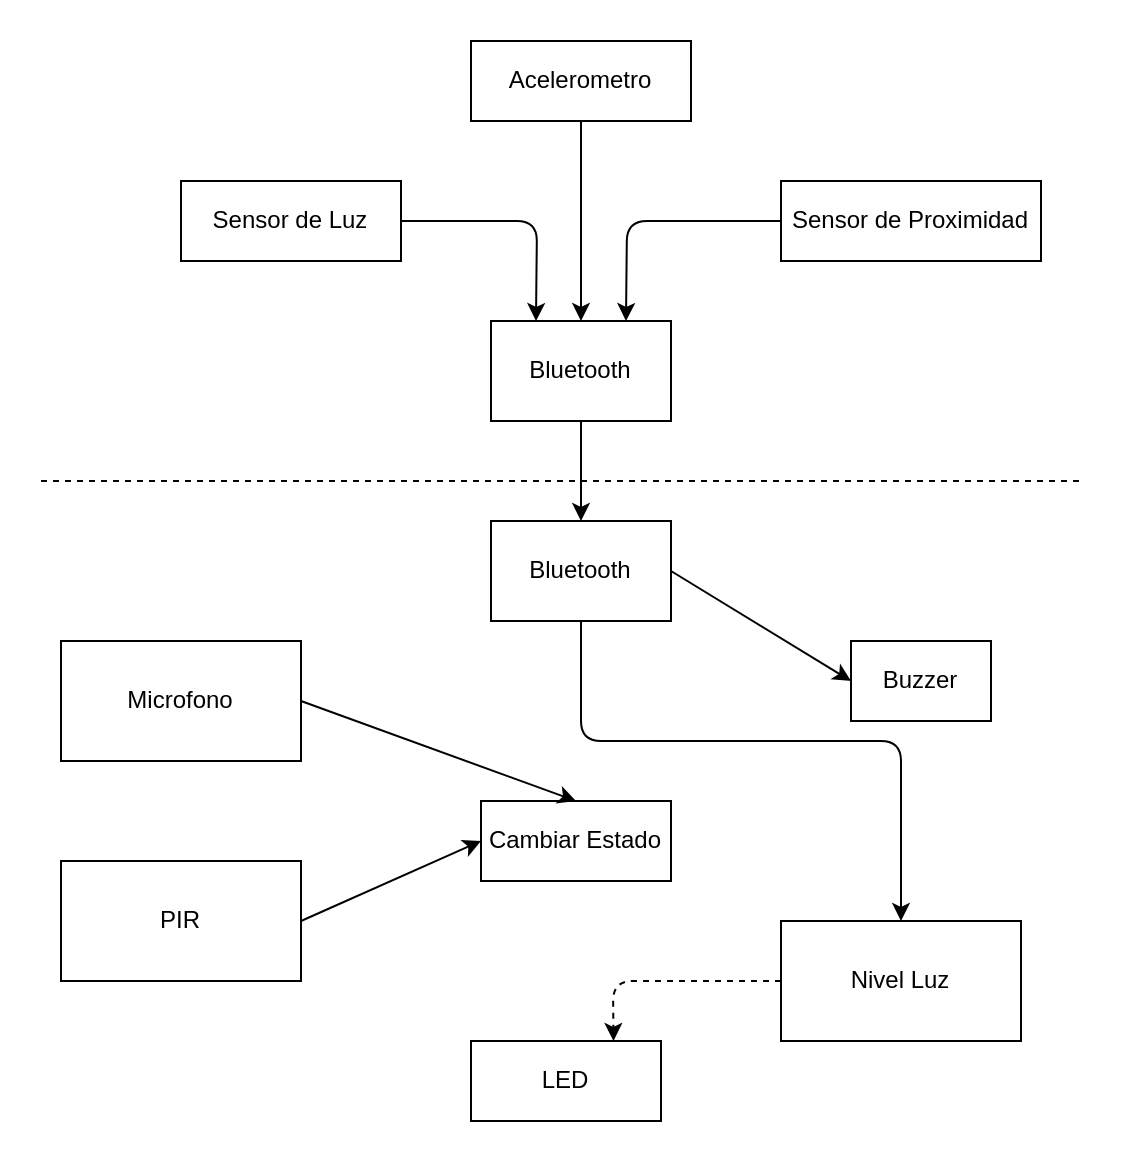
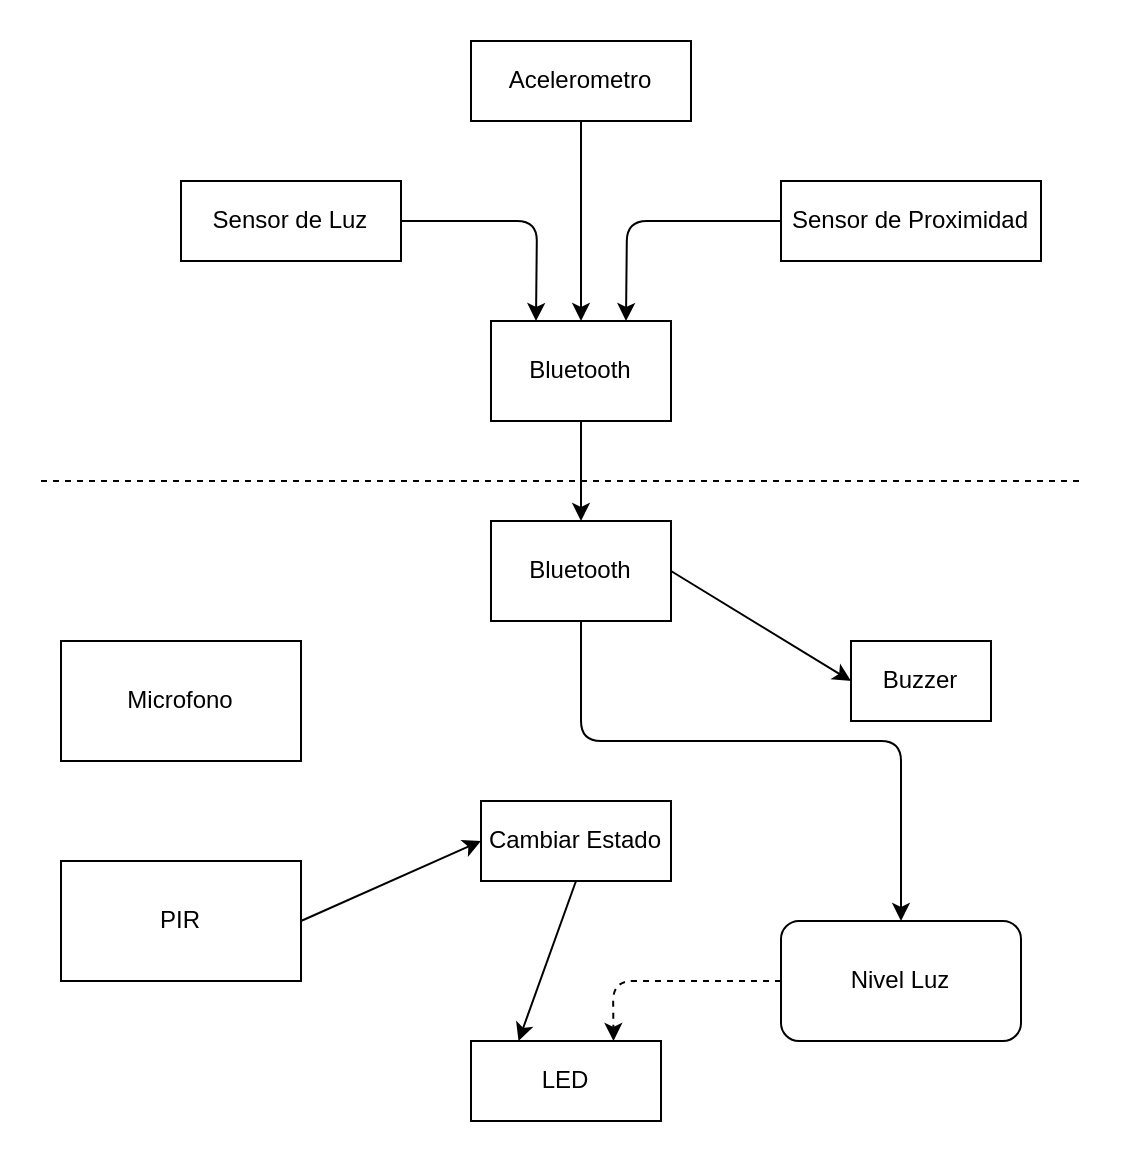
(432, 749) -> none
none -> (550, 955)
(901, 981) -> (901, 981)
